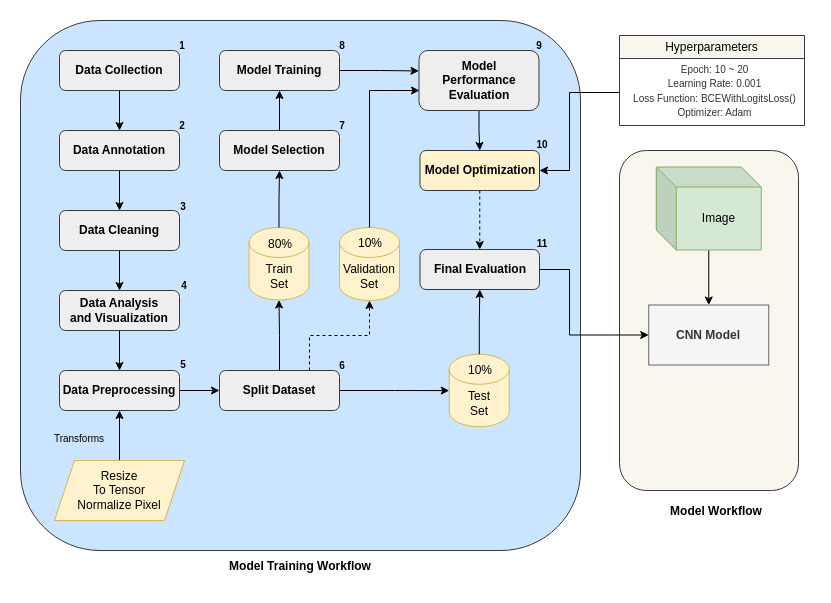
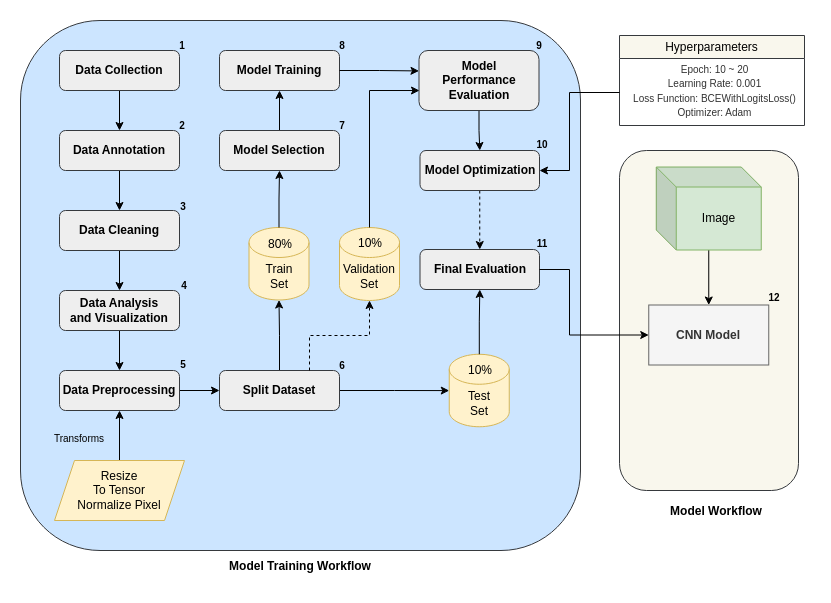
(480, 171) -> (480, 171)
none -> (774, 298)
